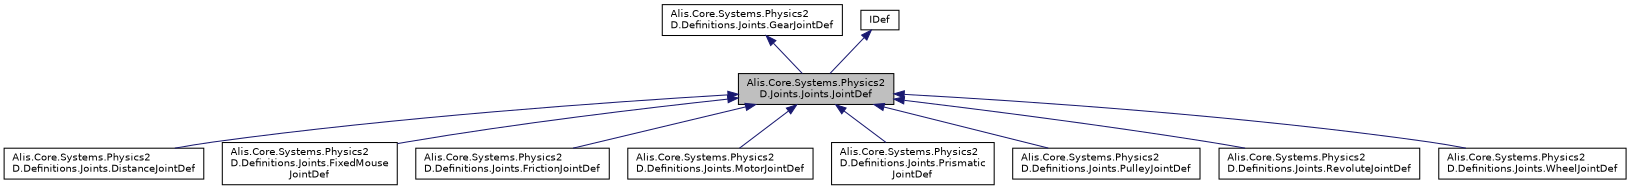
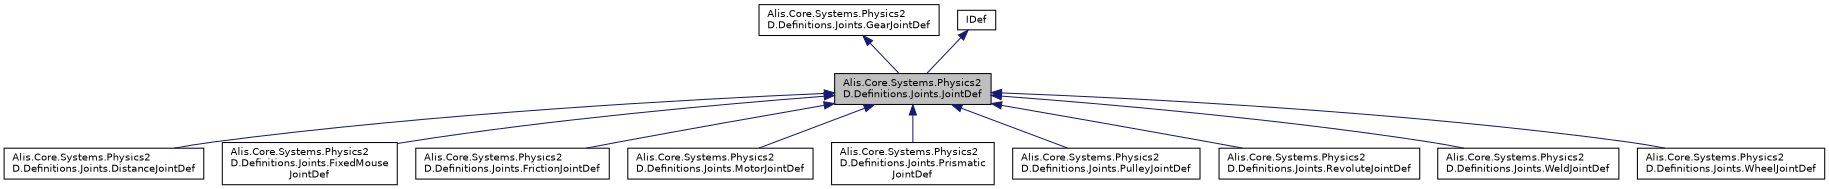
(816, 89) -> (913, 89)
none -> (1528, 164)
